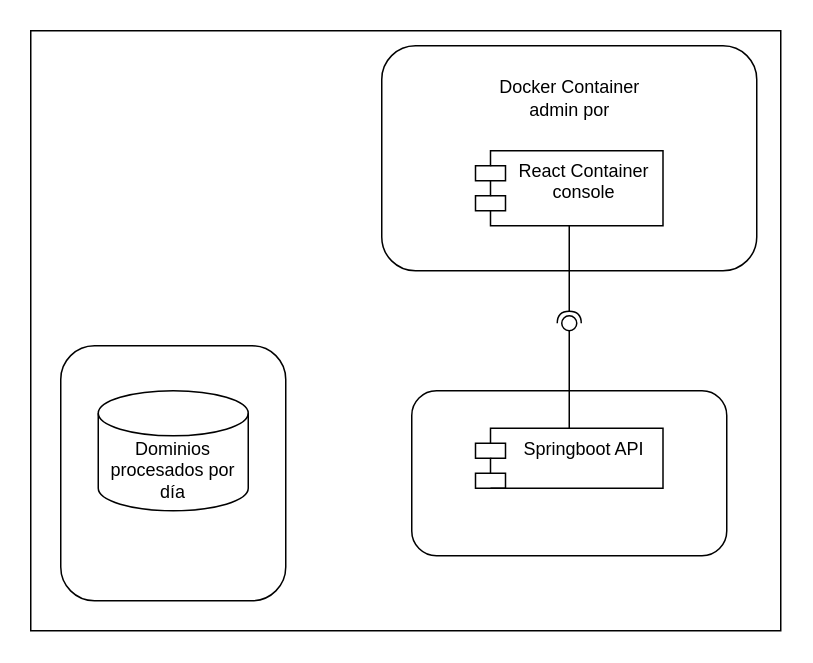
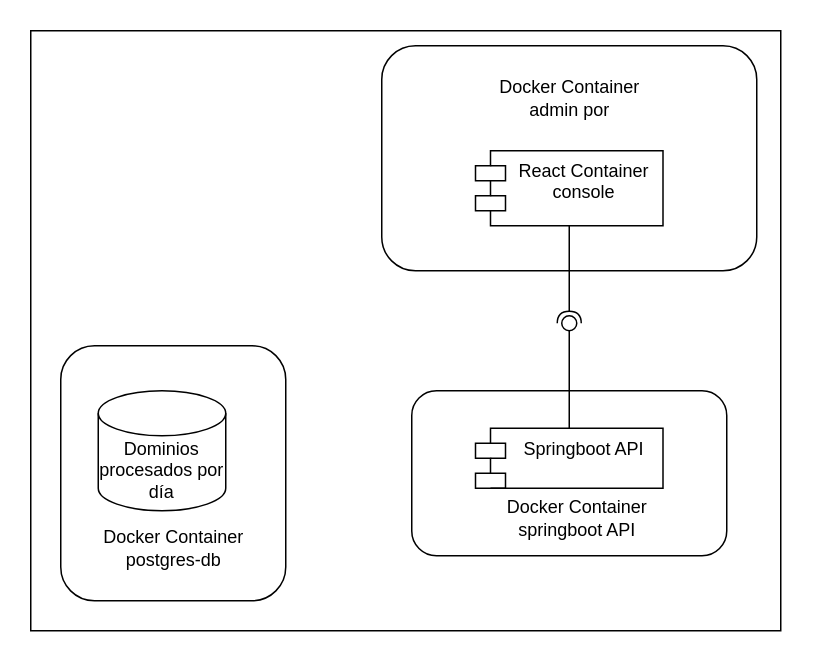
(173, 451) -> (162, 451)
none -> (577, 518)
none -> (173, 548)
